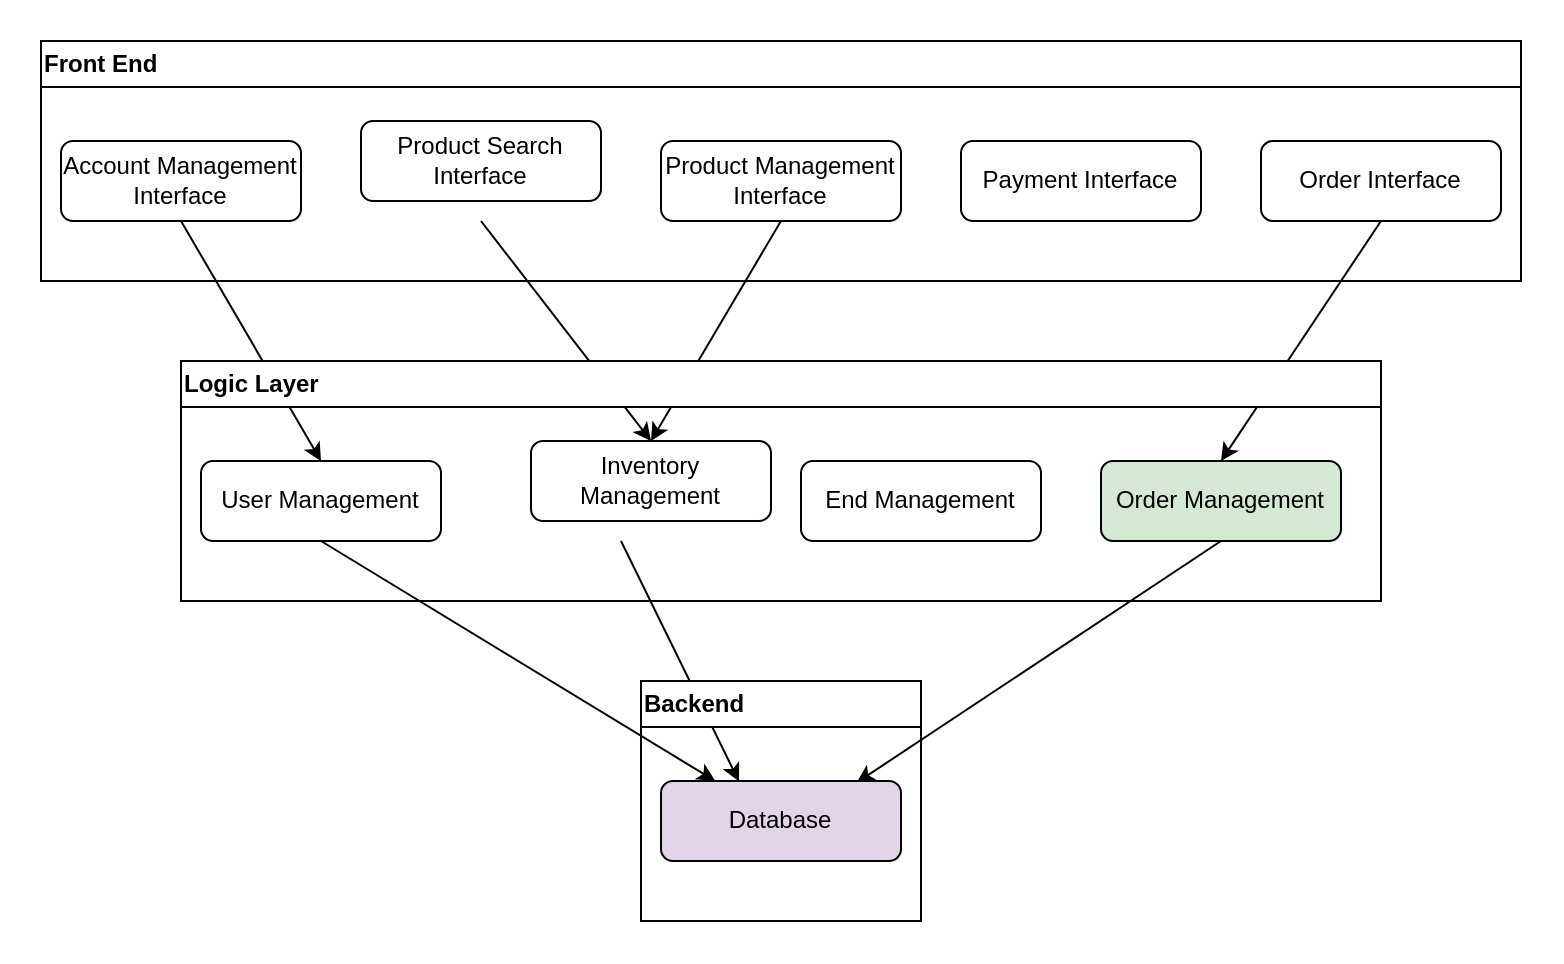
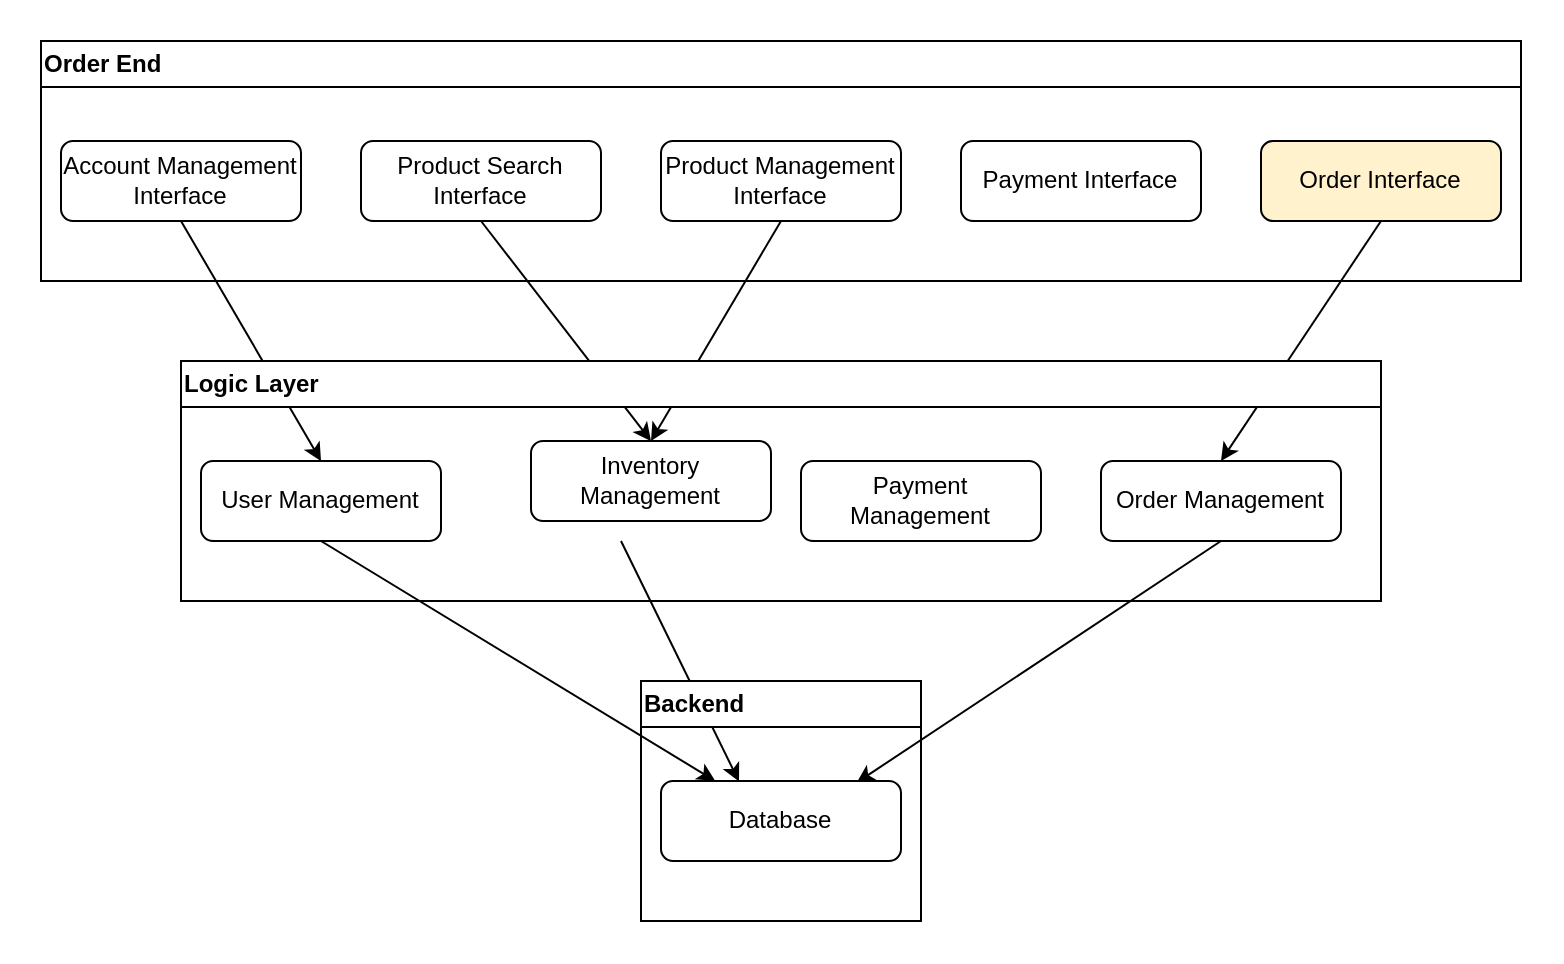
(102, 65) -> (102, 65)
(481, 161) -> (481, 181)
(1381, 181) -> (1381, 181)
(921, 501) -> (921, 501)
(1221, 501) -> (1221, 501)
(781, 821) -> (781, 821)
